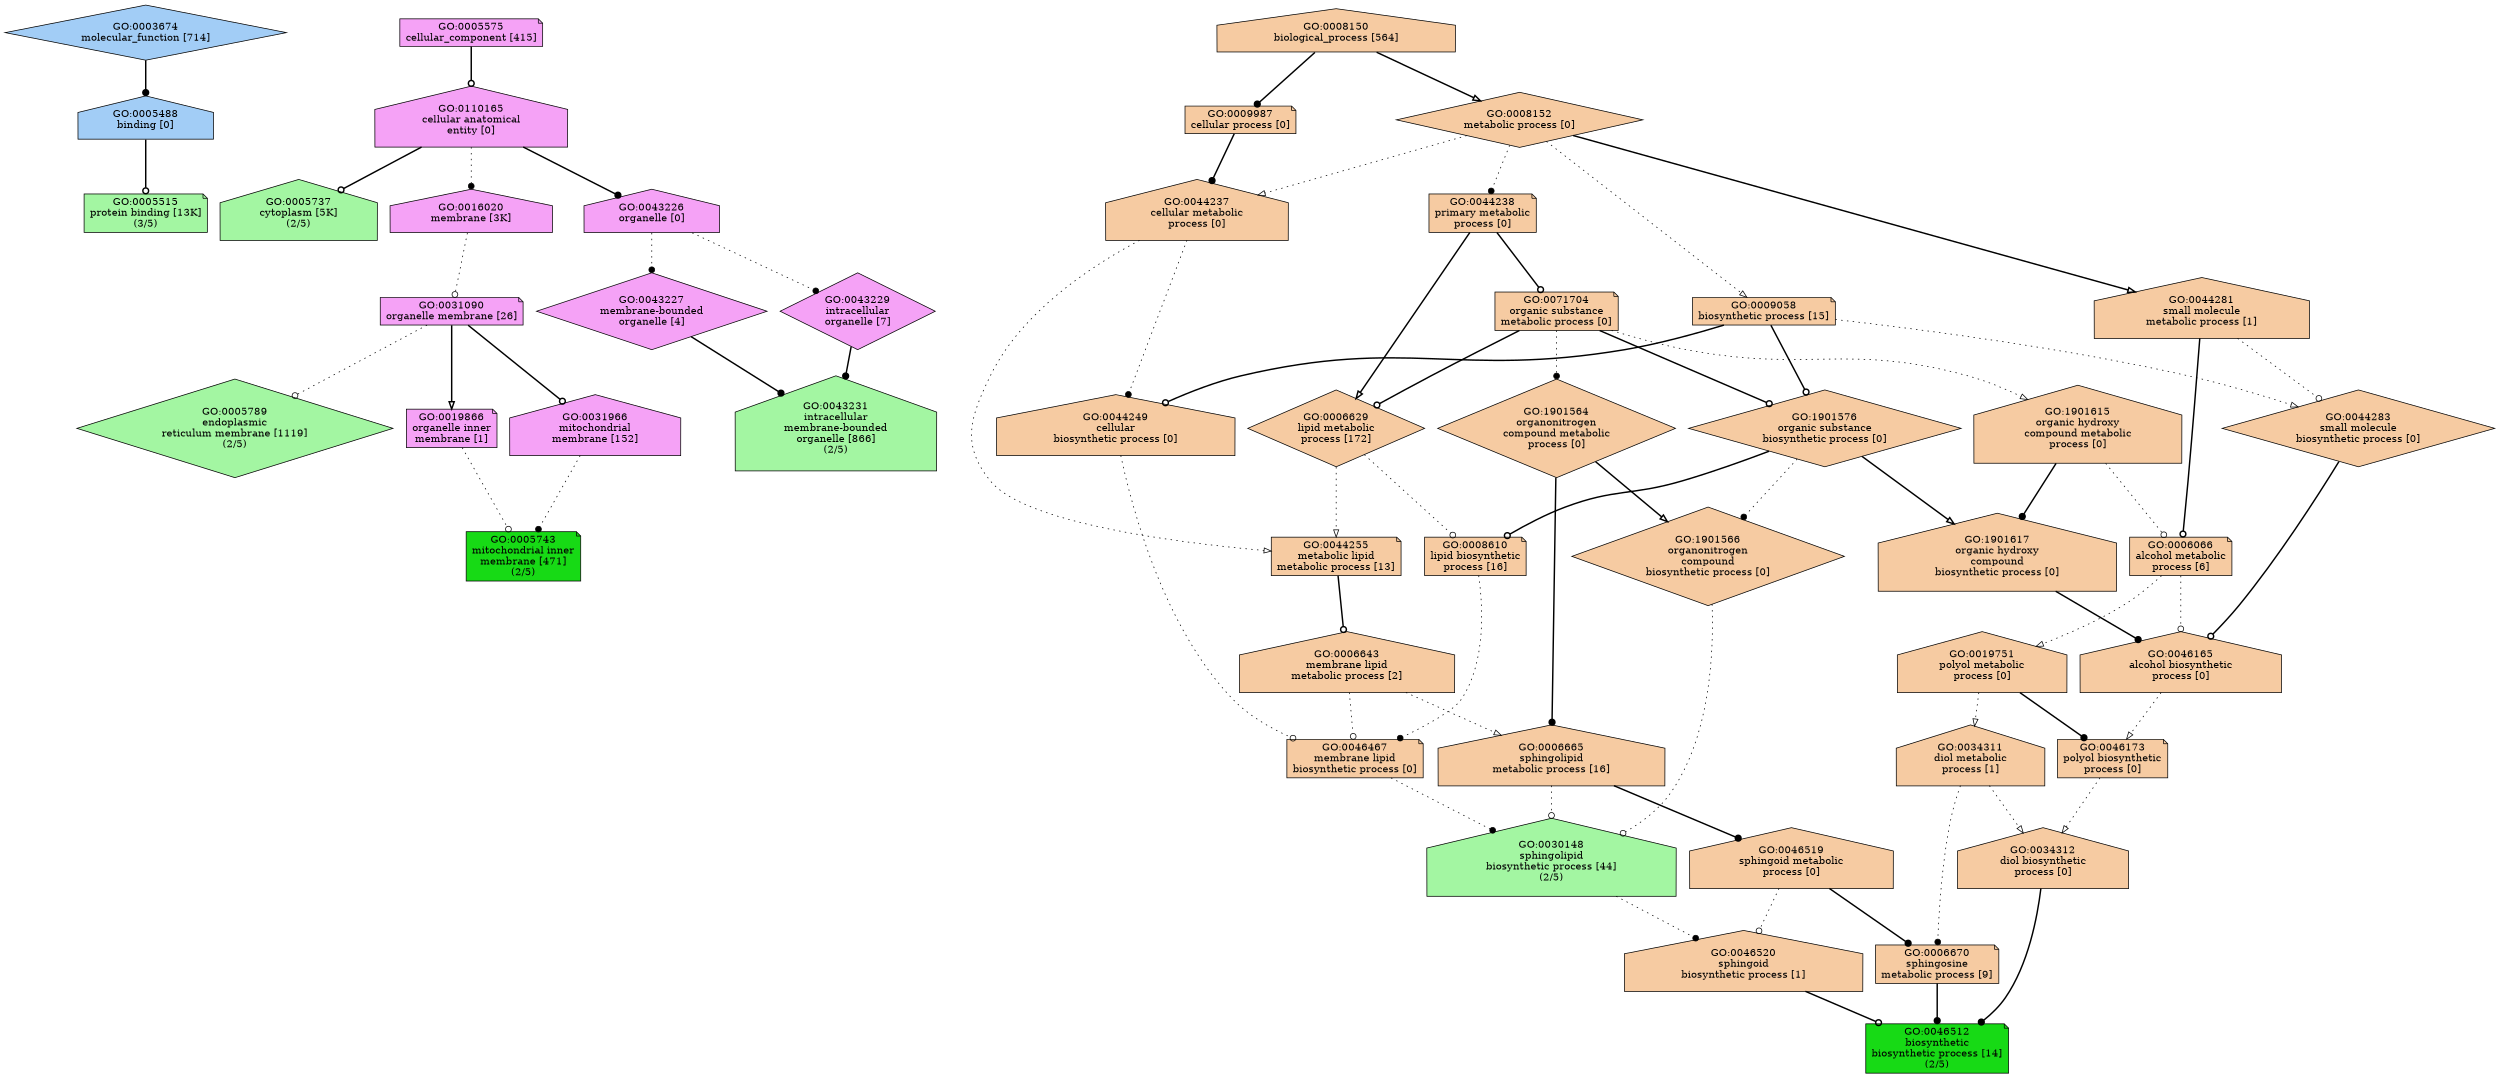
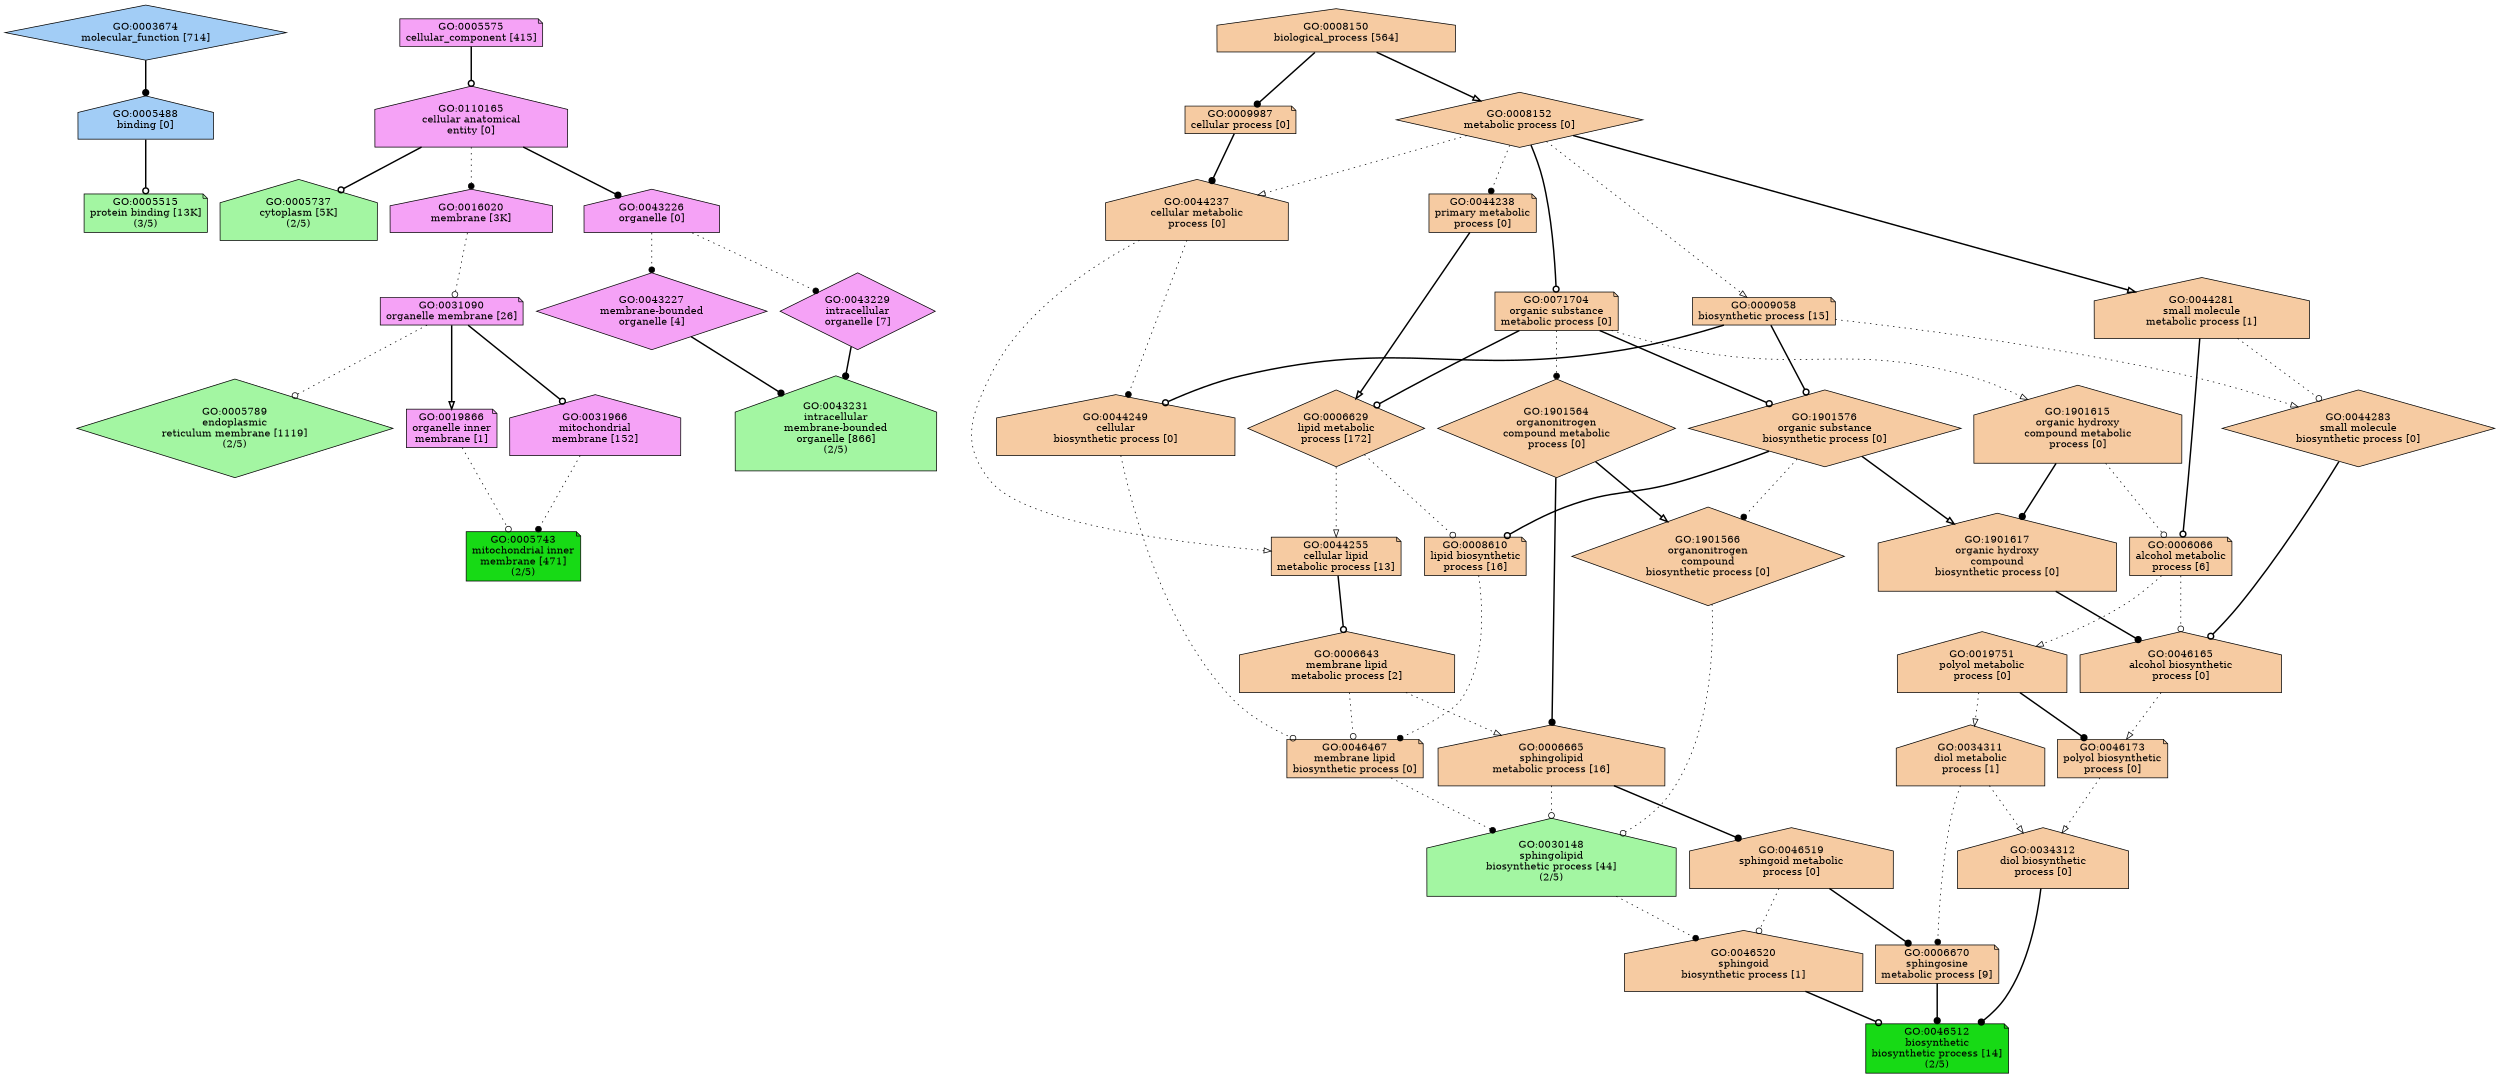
(1518, 260) -> (1549, 214)
(1336, 556) -> (1336, 556)
